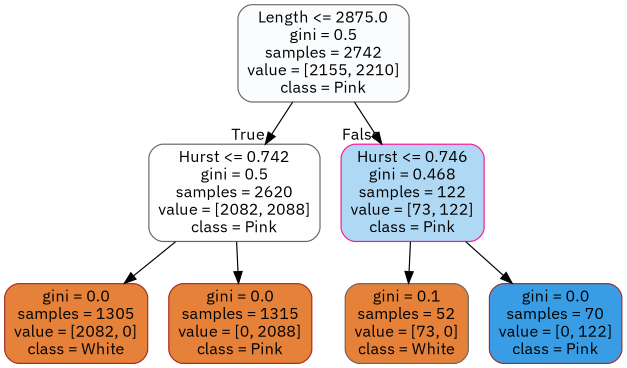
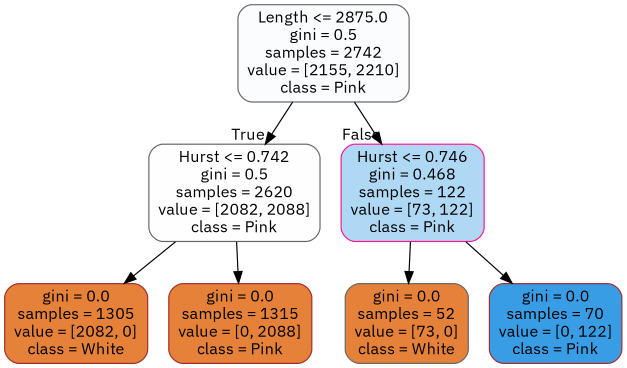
(407, 324) -> (407, 324)
